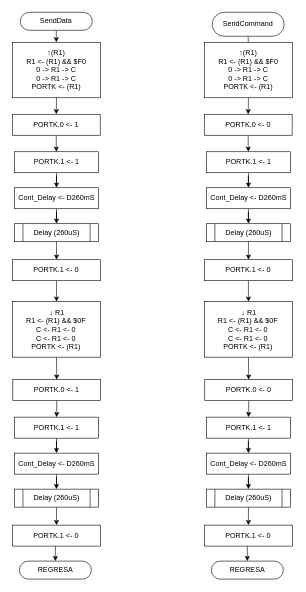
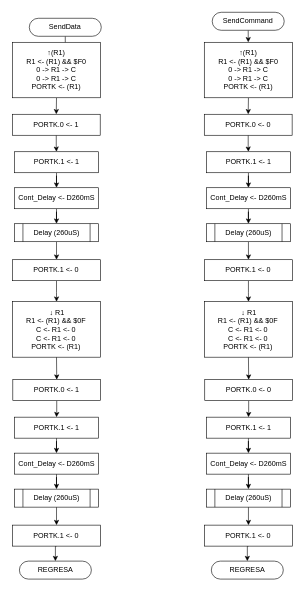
(56, 21) -> (65, 27)
(248, 24) -> (248, 21)
